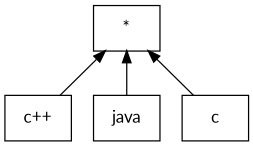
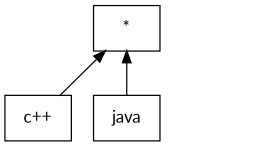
(215, 118) -> none
